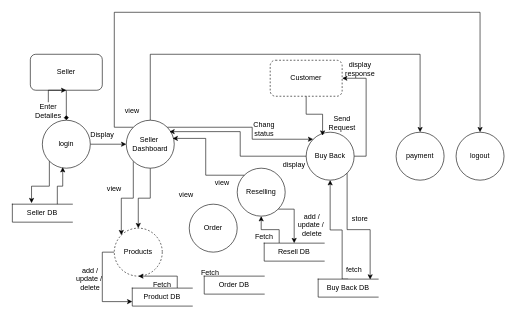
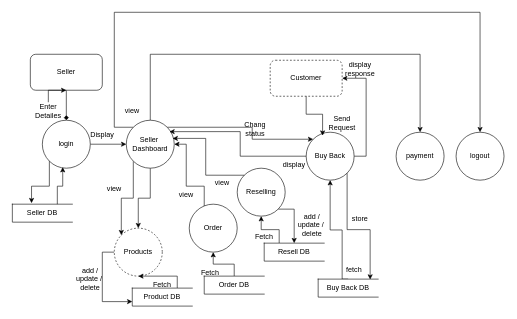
(264, 129) -> (255, 129)
none -> (186, 186)
none -> (213, 261)
